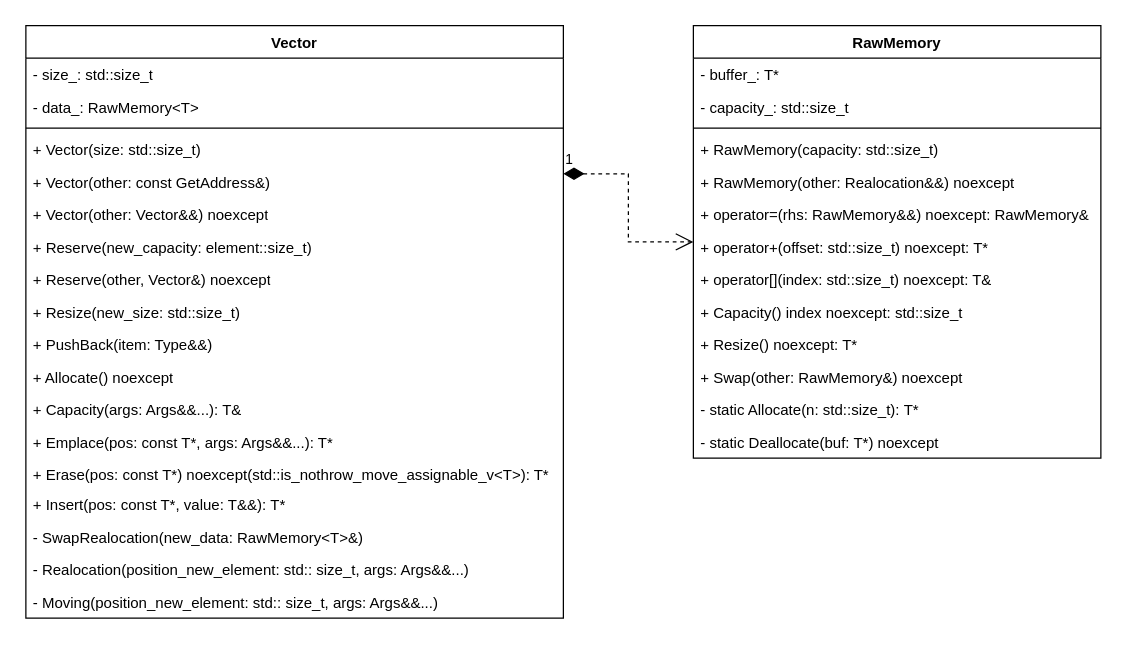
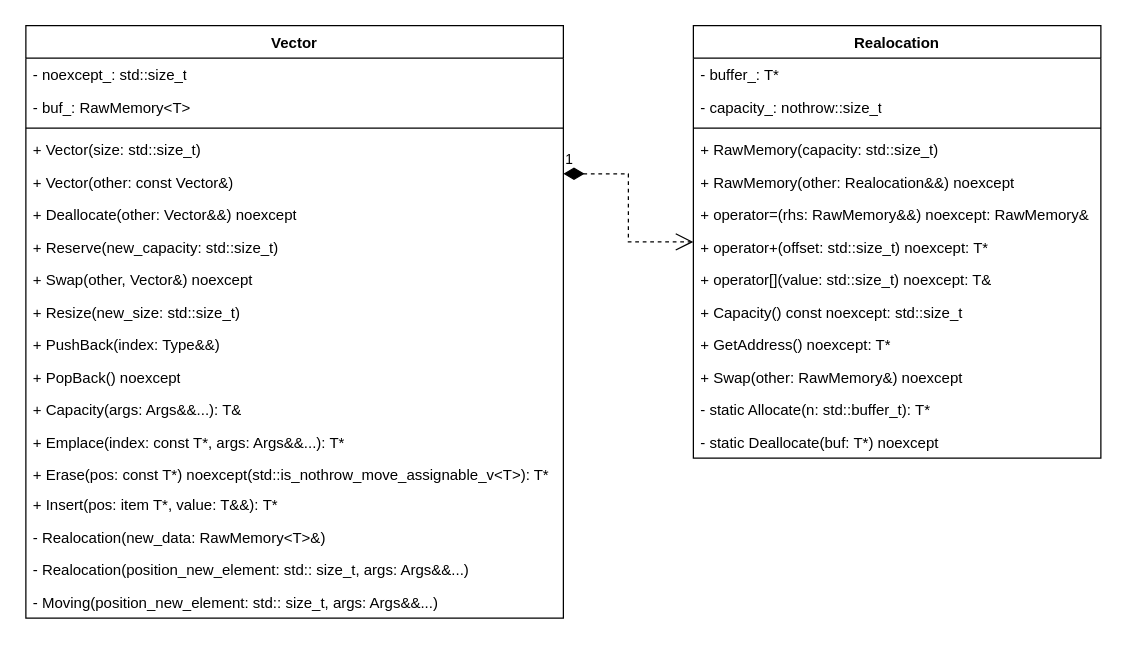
(897, 43) -> (897, 43)
(103, 76) -> (122, 76)
(115, 108) -> (111, 108)
(788, 108) -> (805, 108)
(168, 183) -> (151, 183)
(168, 216) -> (181, 216)
(186, 248) -> (171, 248)
(168, 281) -> (156, 281)
(870, 281) -> (870, 281)
(849, 313) -> (851, 313)
(126, 346) -> (130, 346)
(787, 346) -> (806, 346)
(114, 378) -> (113, 378)
(835, 411) -> (845, 411)
(195, 443) -> (201, 443)
(177, 506) -> (171, 506)
(200, 538) -> (183, 538)
